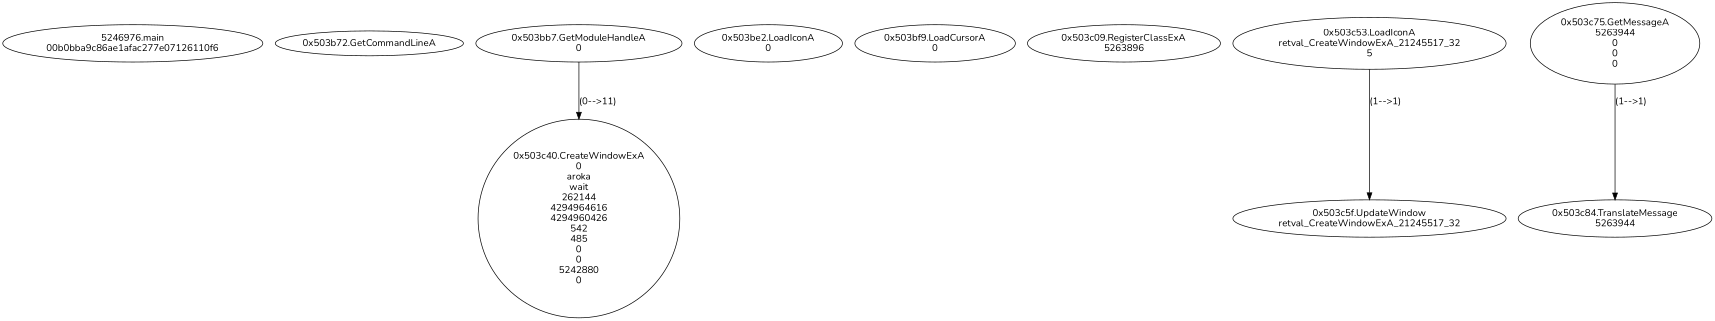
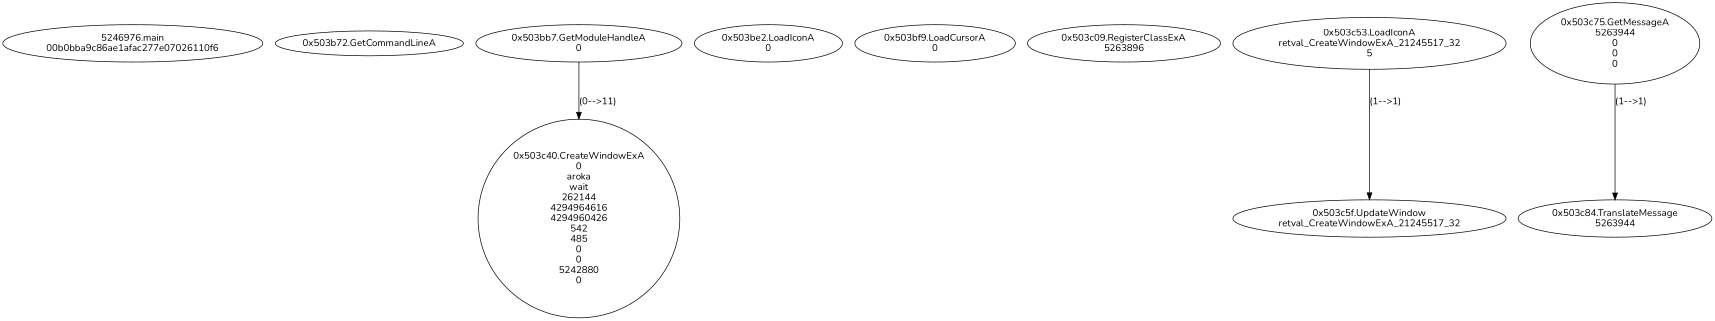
(133, 43) -> (133, 43)
